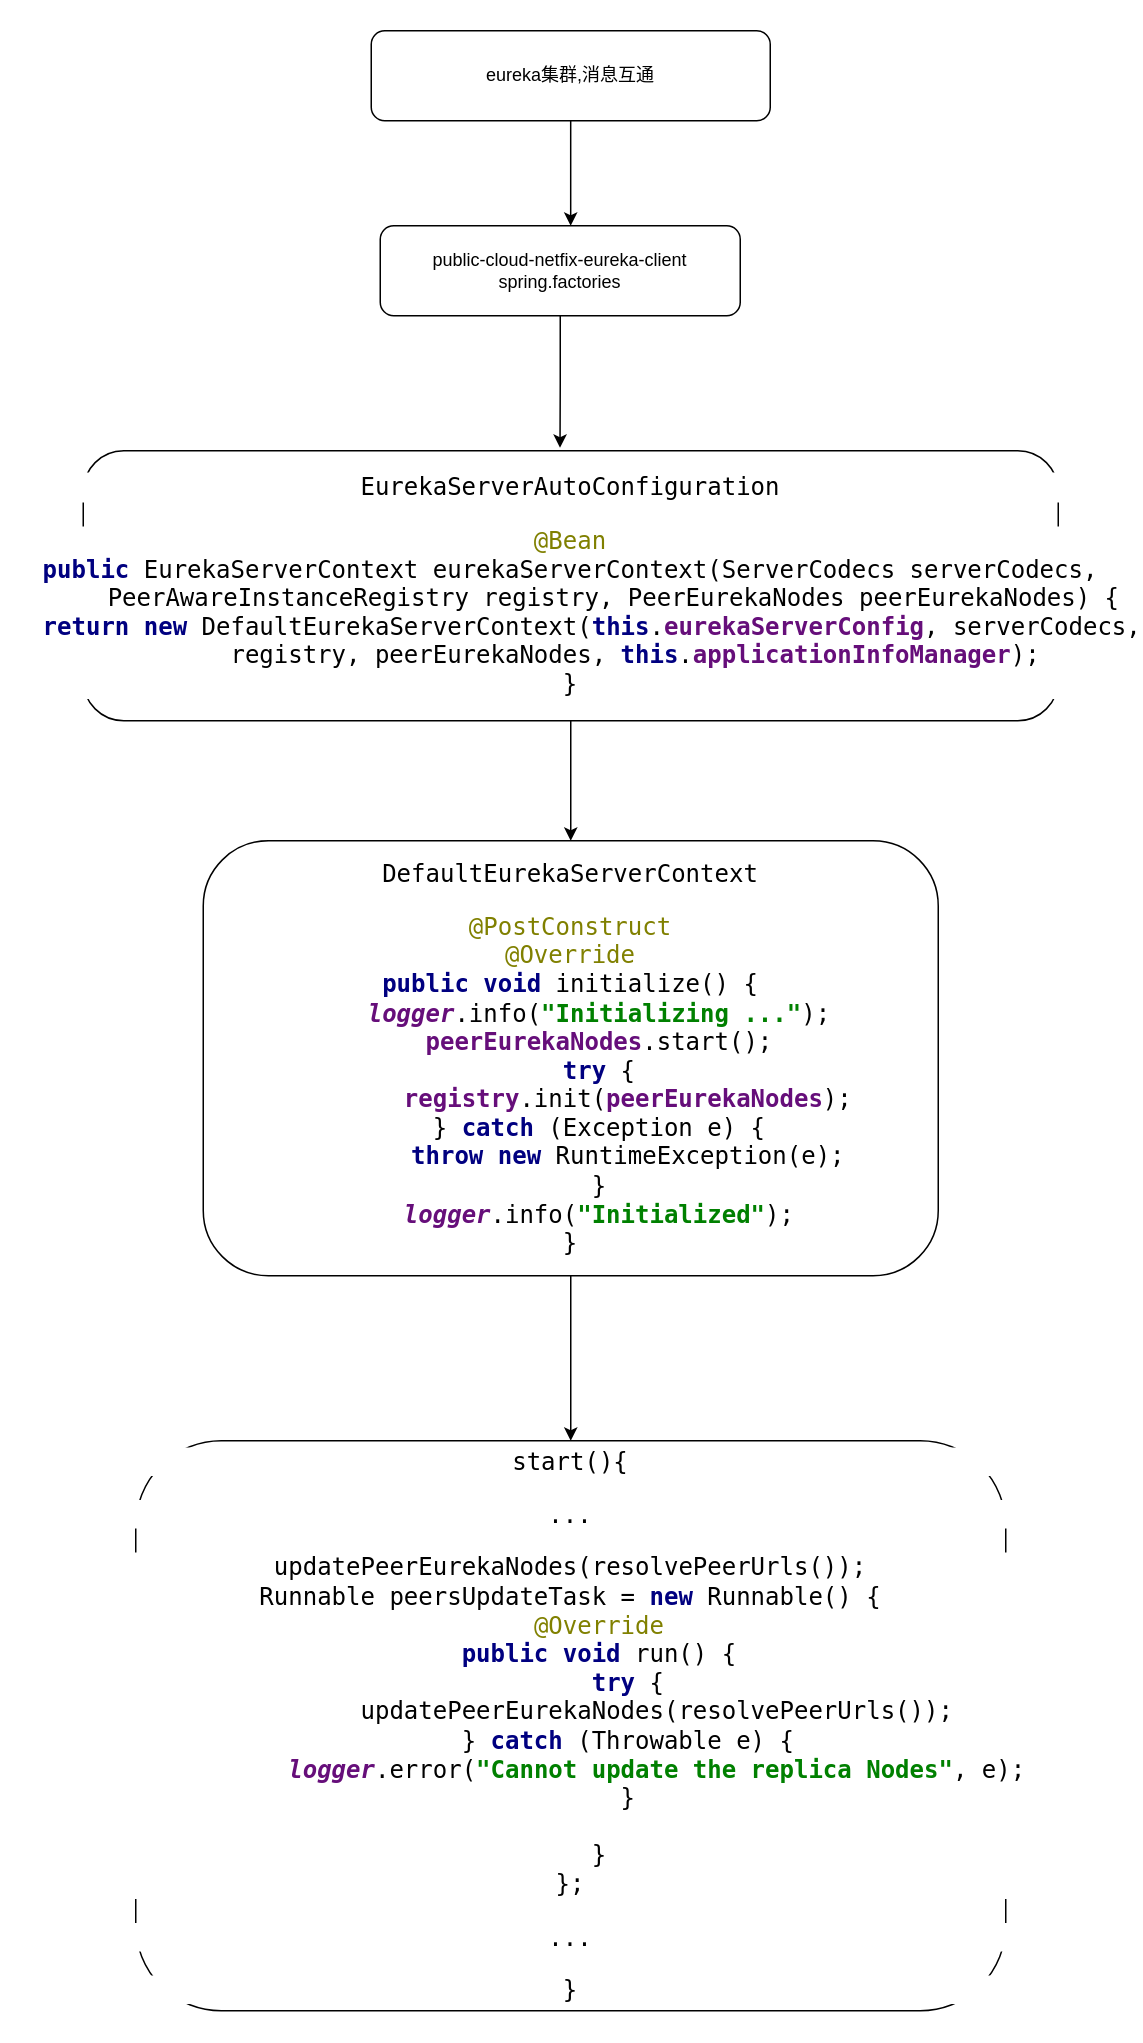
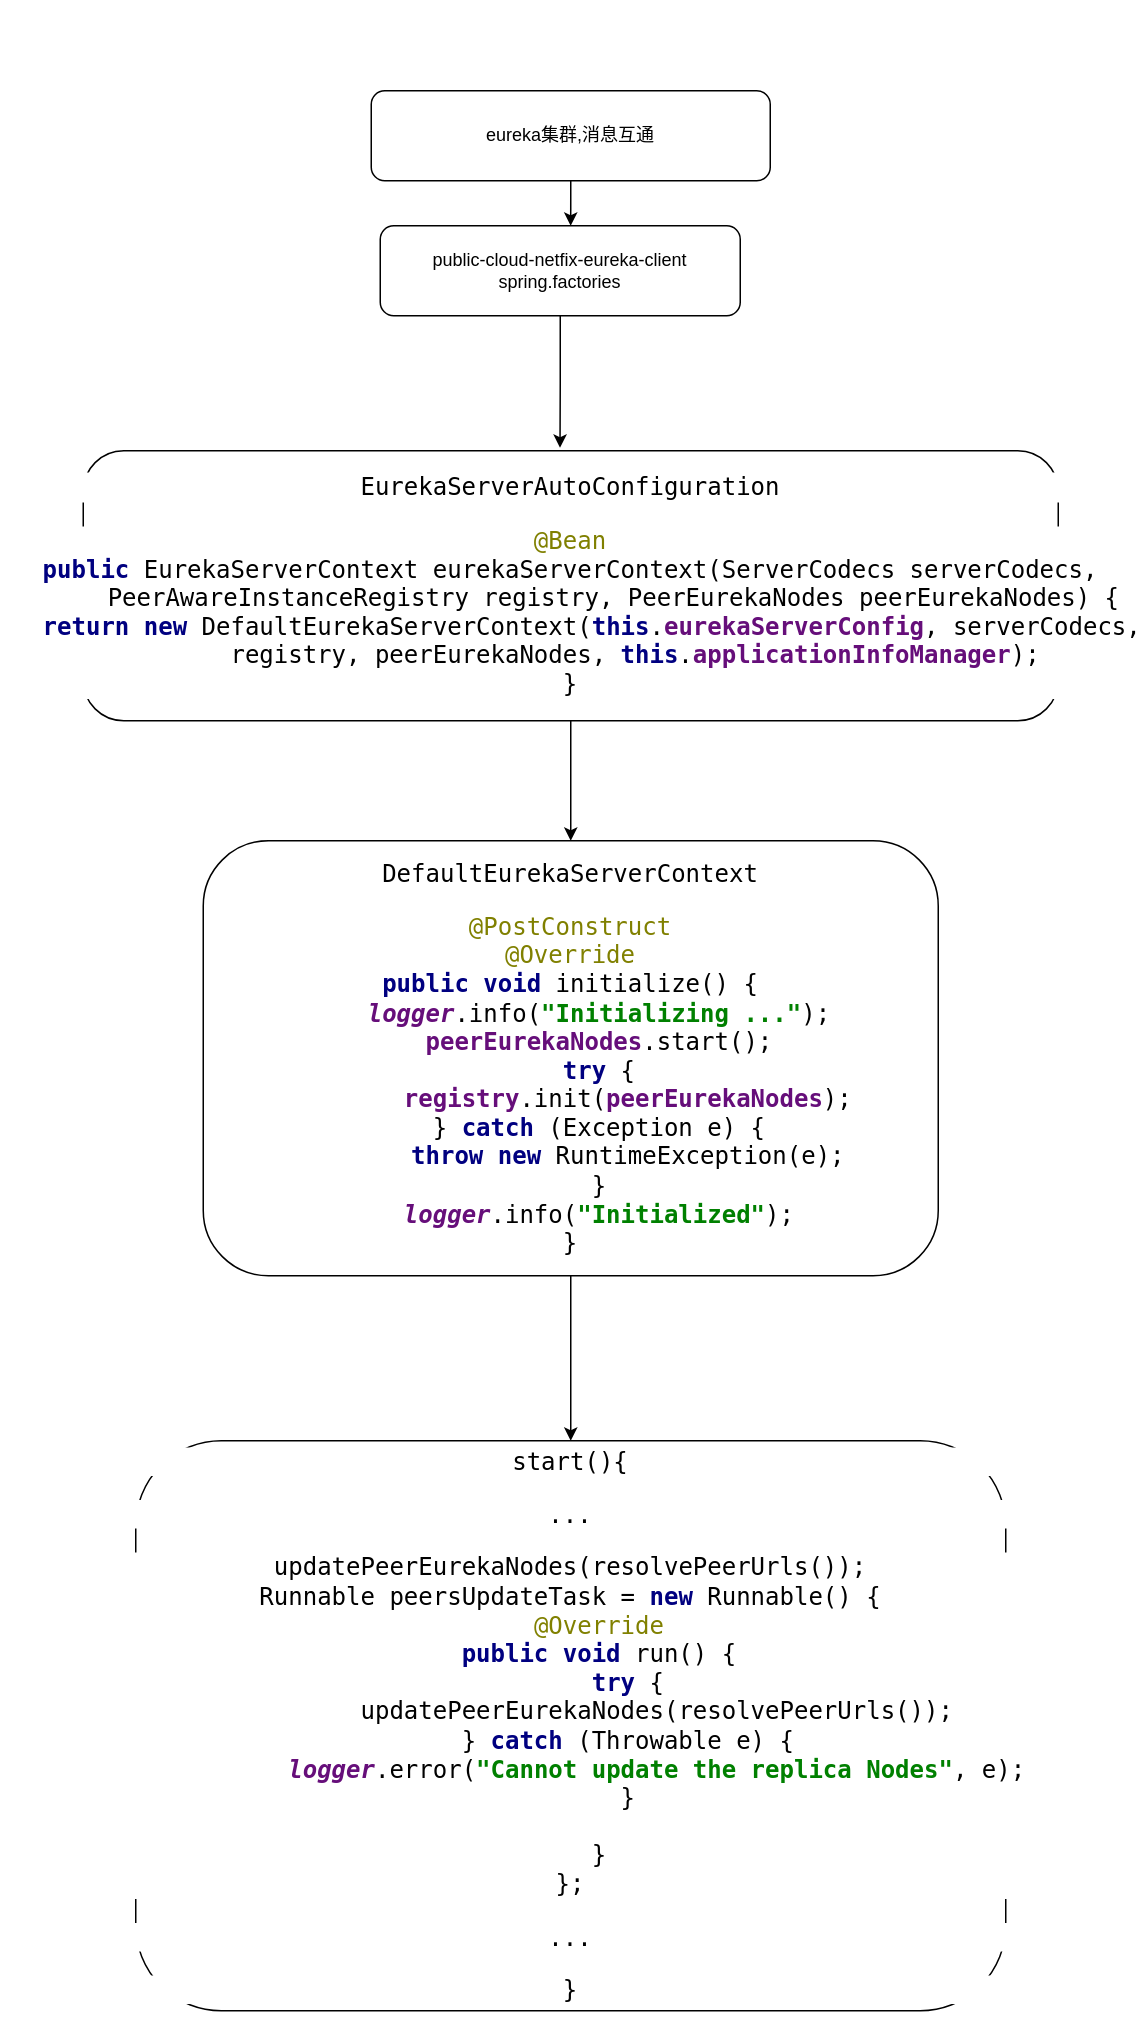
(571, 76) -> (571, 136)
